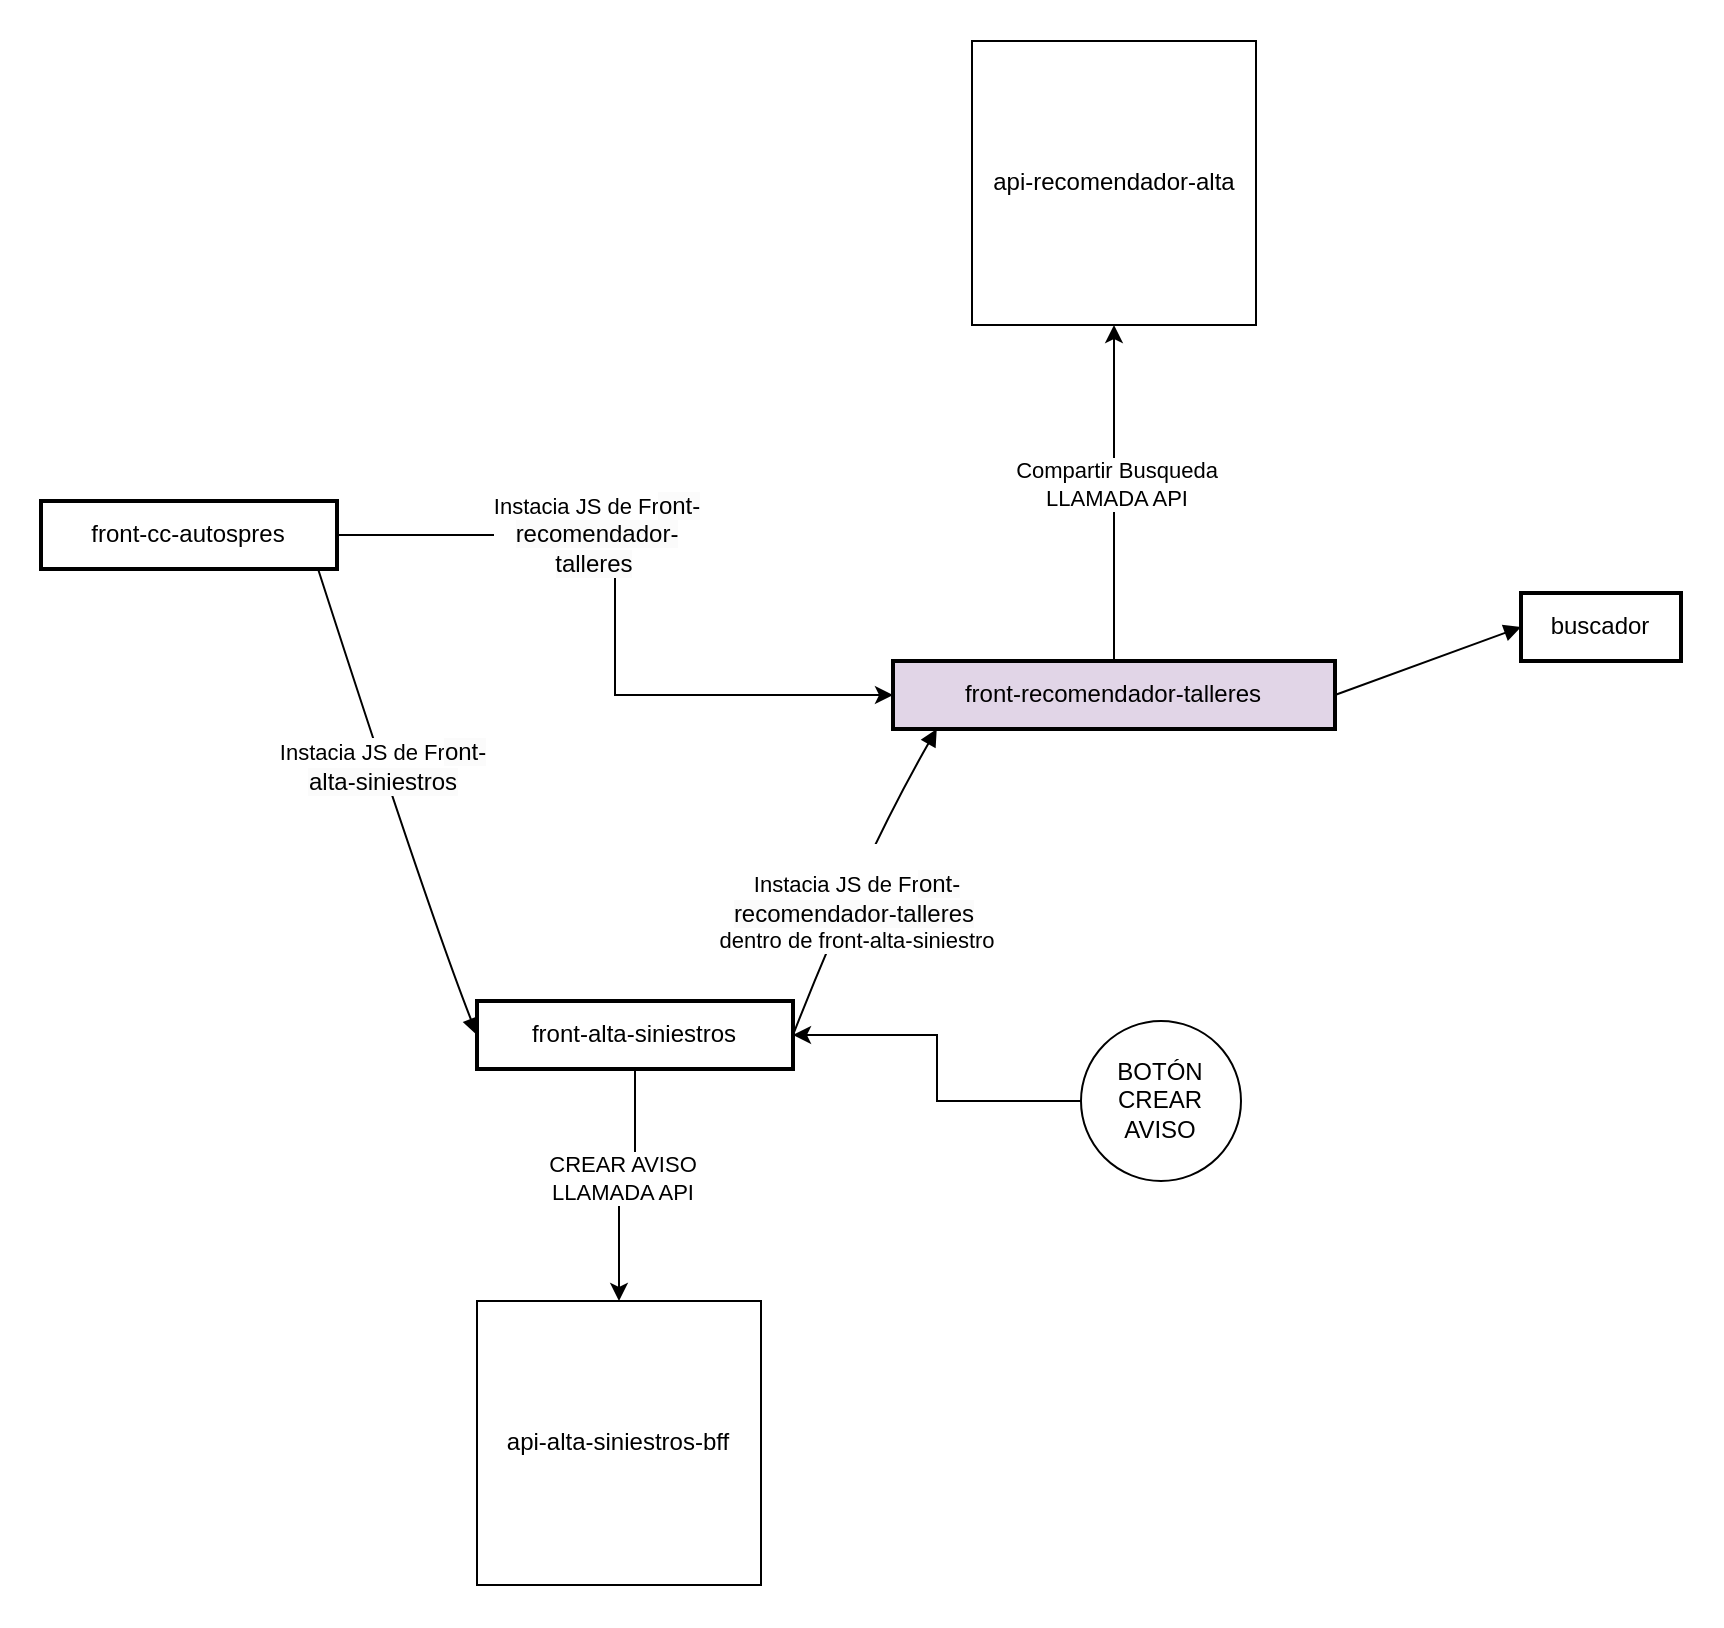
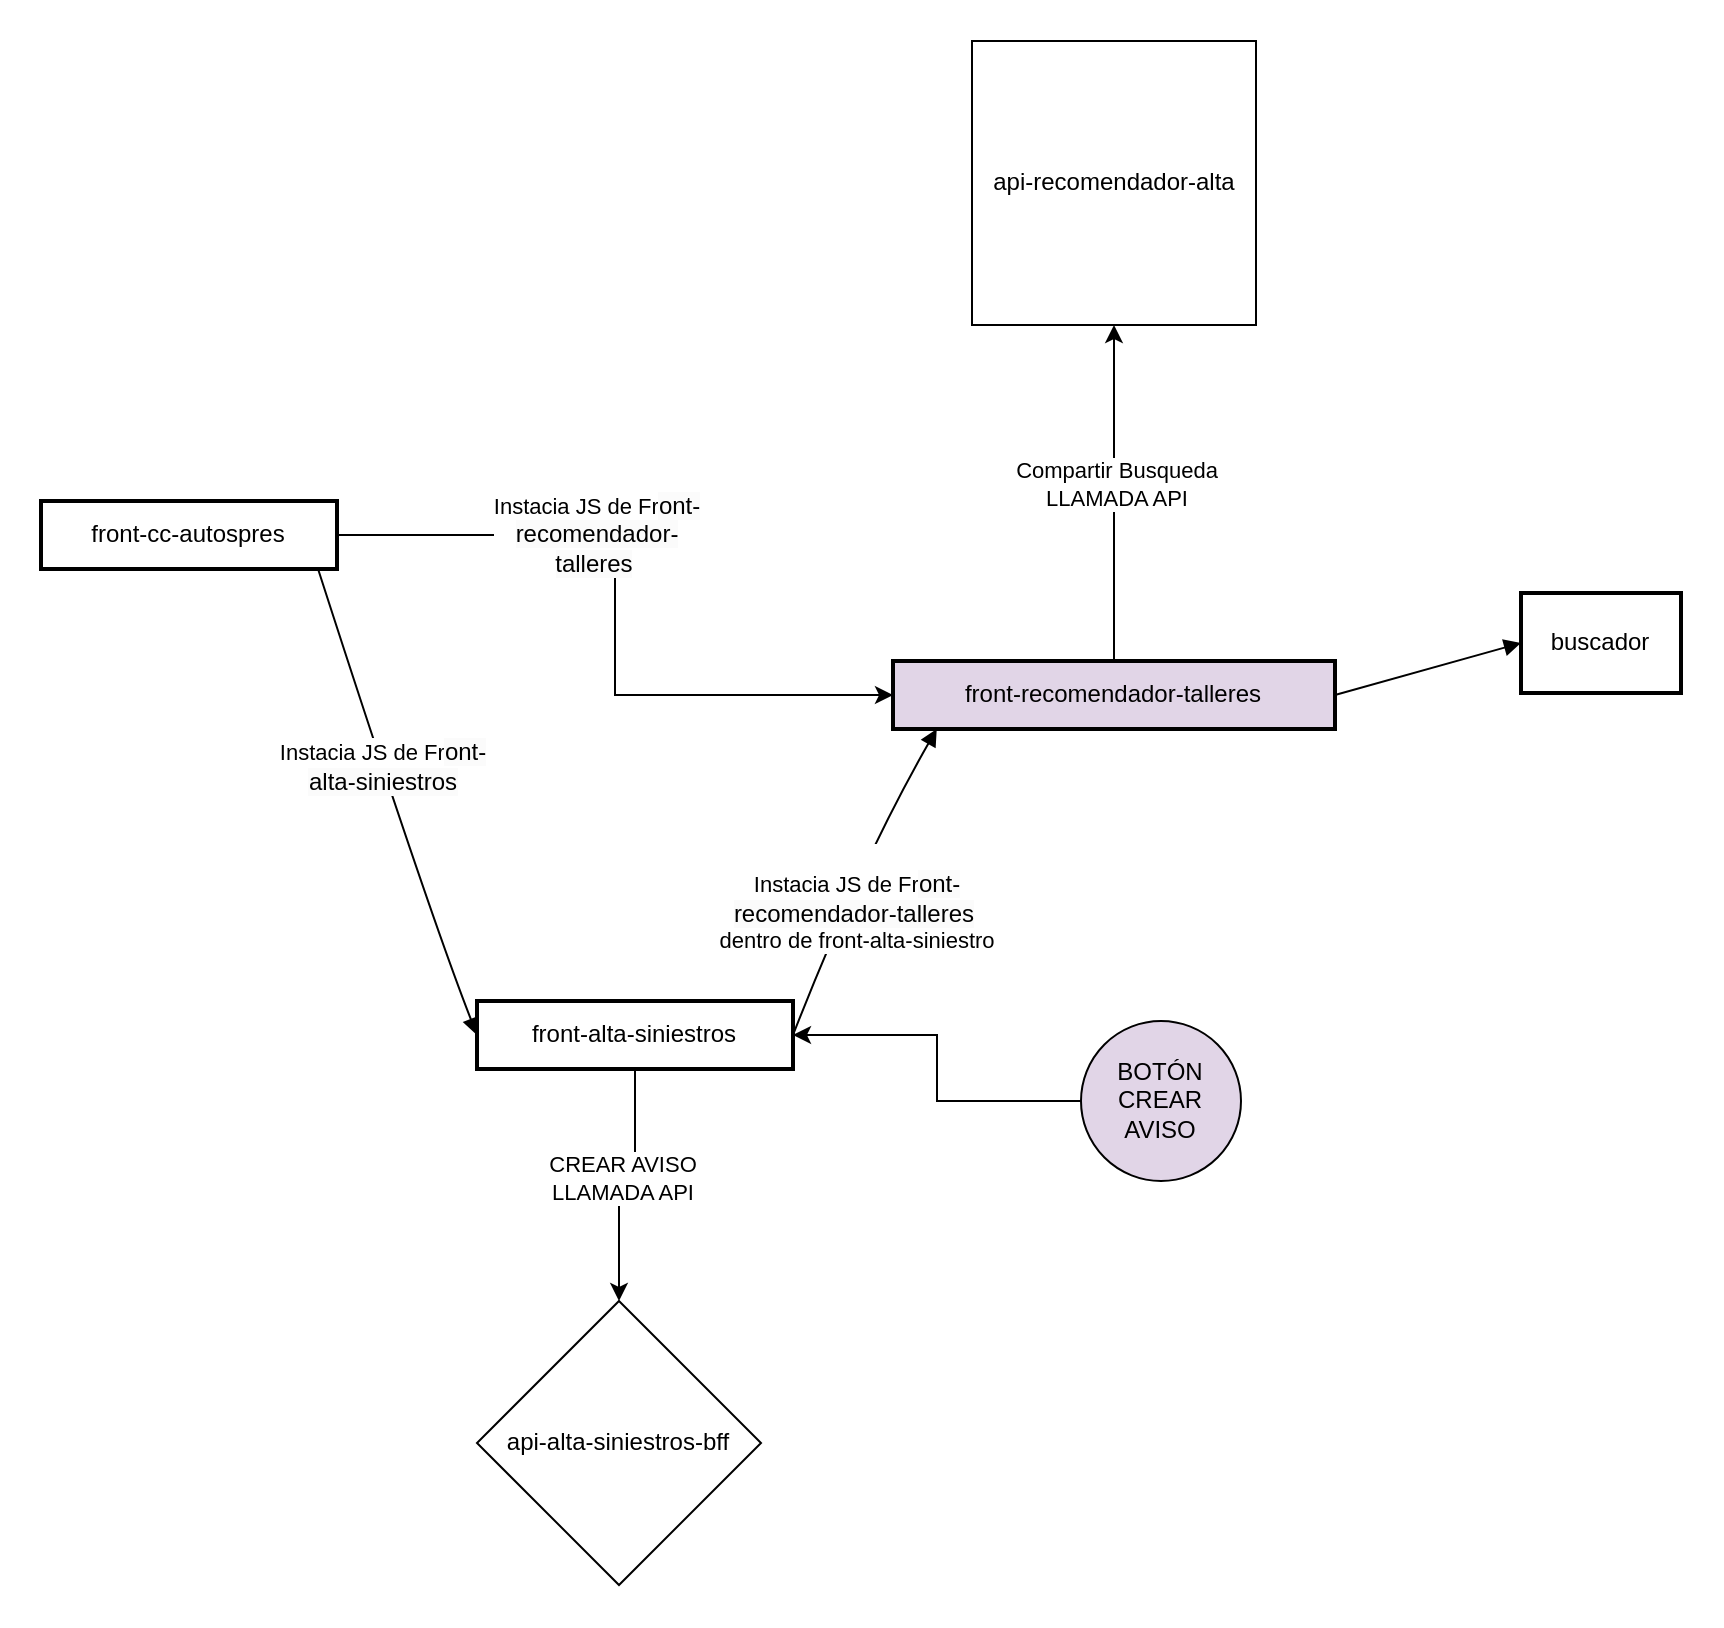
(1601, 627) -> (1601, 643)
(1161, 1101) -> (1161, 1101)
(619, 1443) -> (619, 1443)
